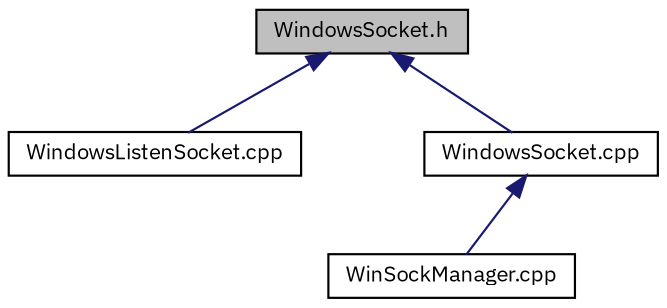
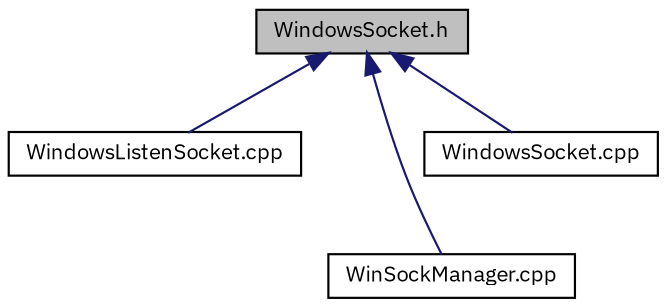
(489, 224) -> (402, 166)
